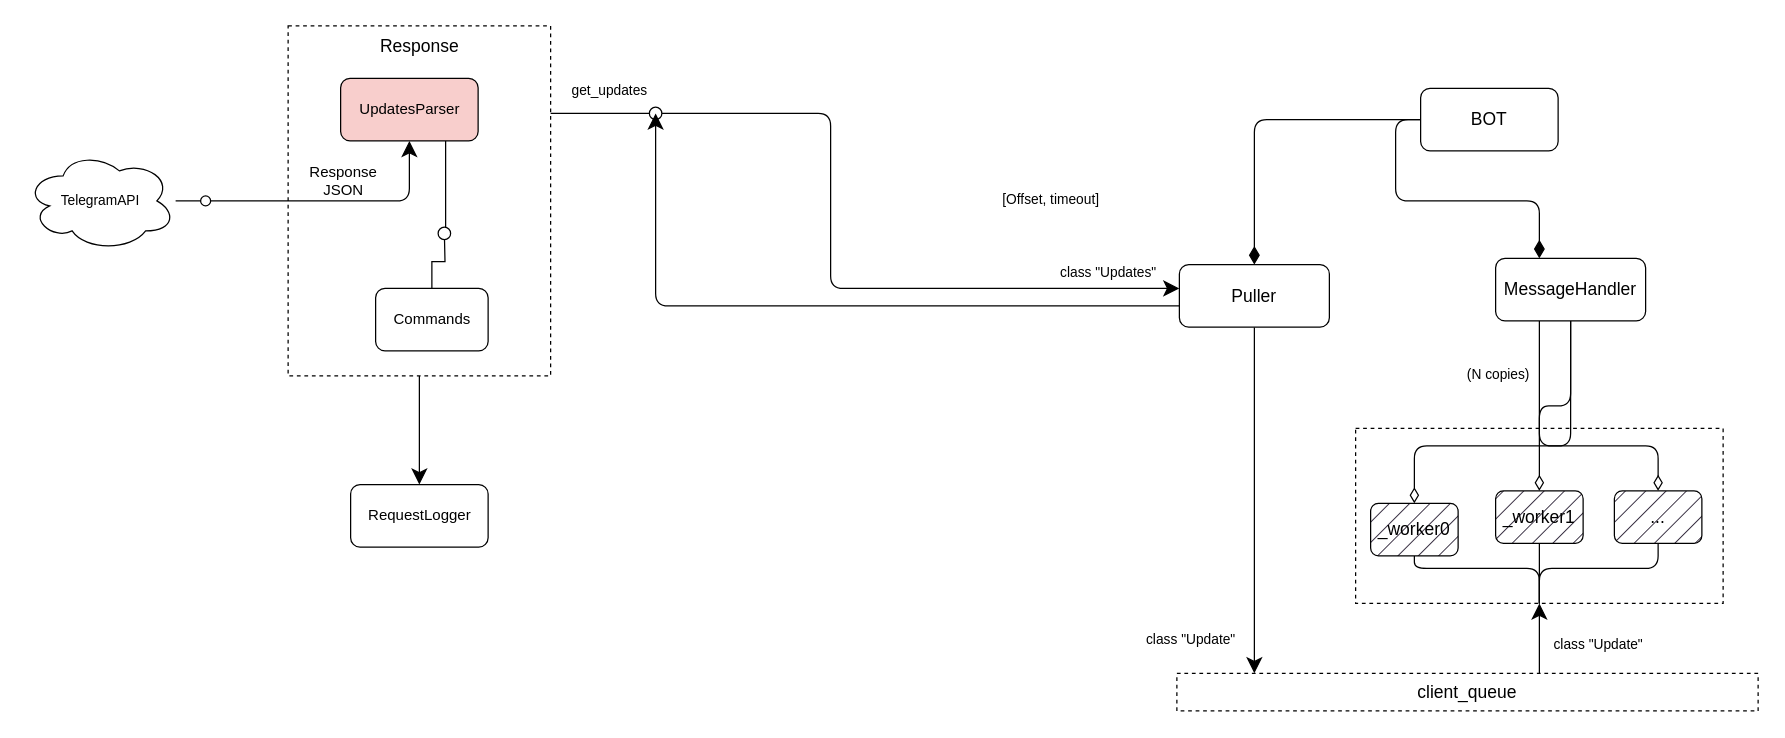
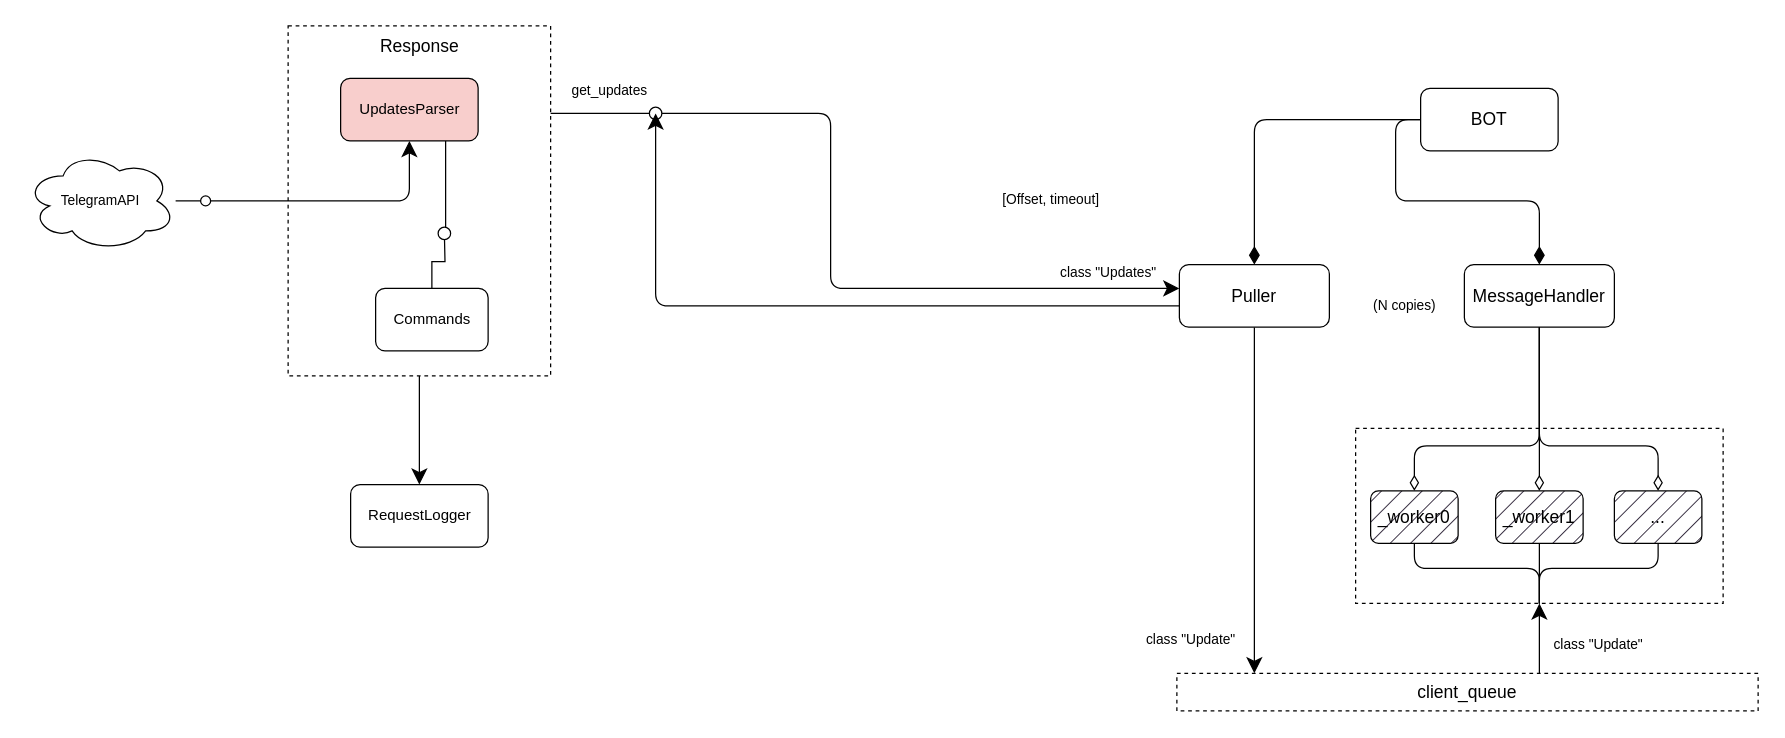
(343, 181) -> none
(1571, 289) -> (1539, 296)
(1498, 374) -> (1404, 306)
(1414, 529) -> (1414, 517)
